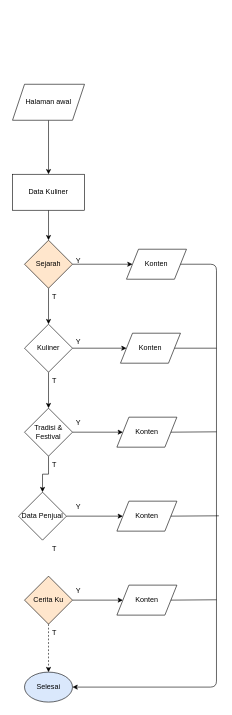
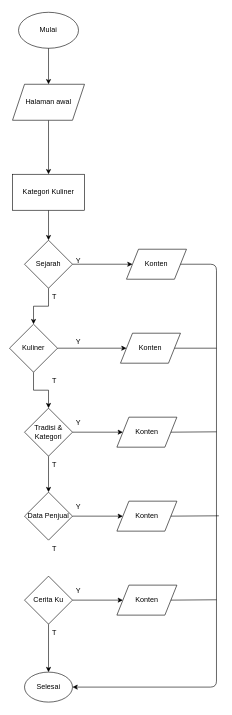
none -> (48, 30)
none -> (48, 64)
(48, 192) -> (48, 192)
(48, 264) -> (48, 264)
(48, 348) -> (33, 348)
(48, 432) -> (48, 432)
(42, 516) -> (48, 516)
(48, 600) -> (48, 600)
(48, 646) -> (48, 646)
(48, 687) -> (48, 687)
